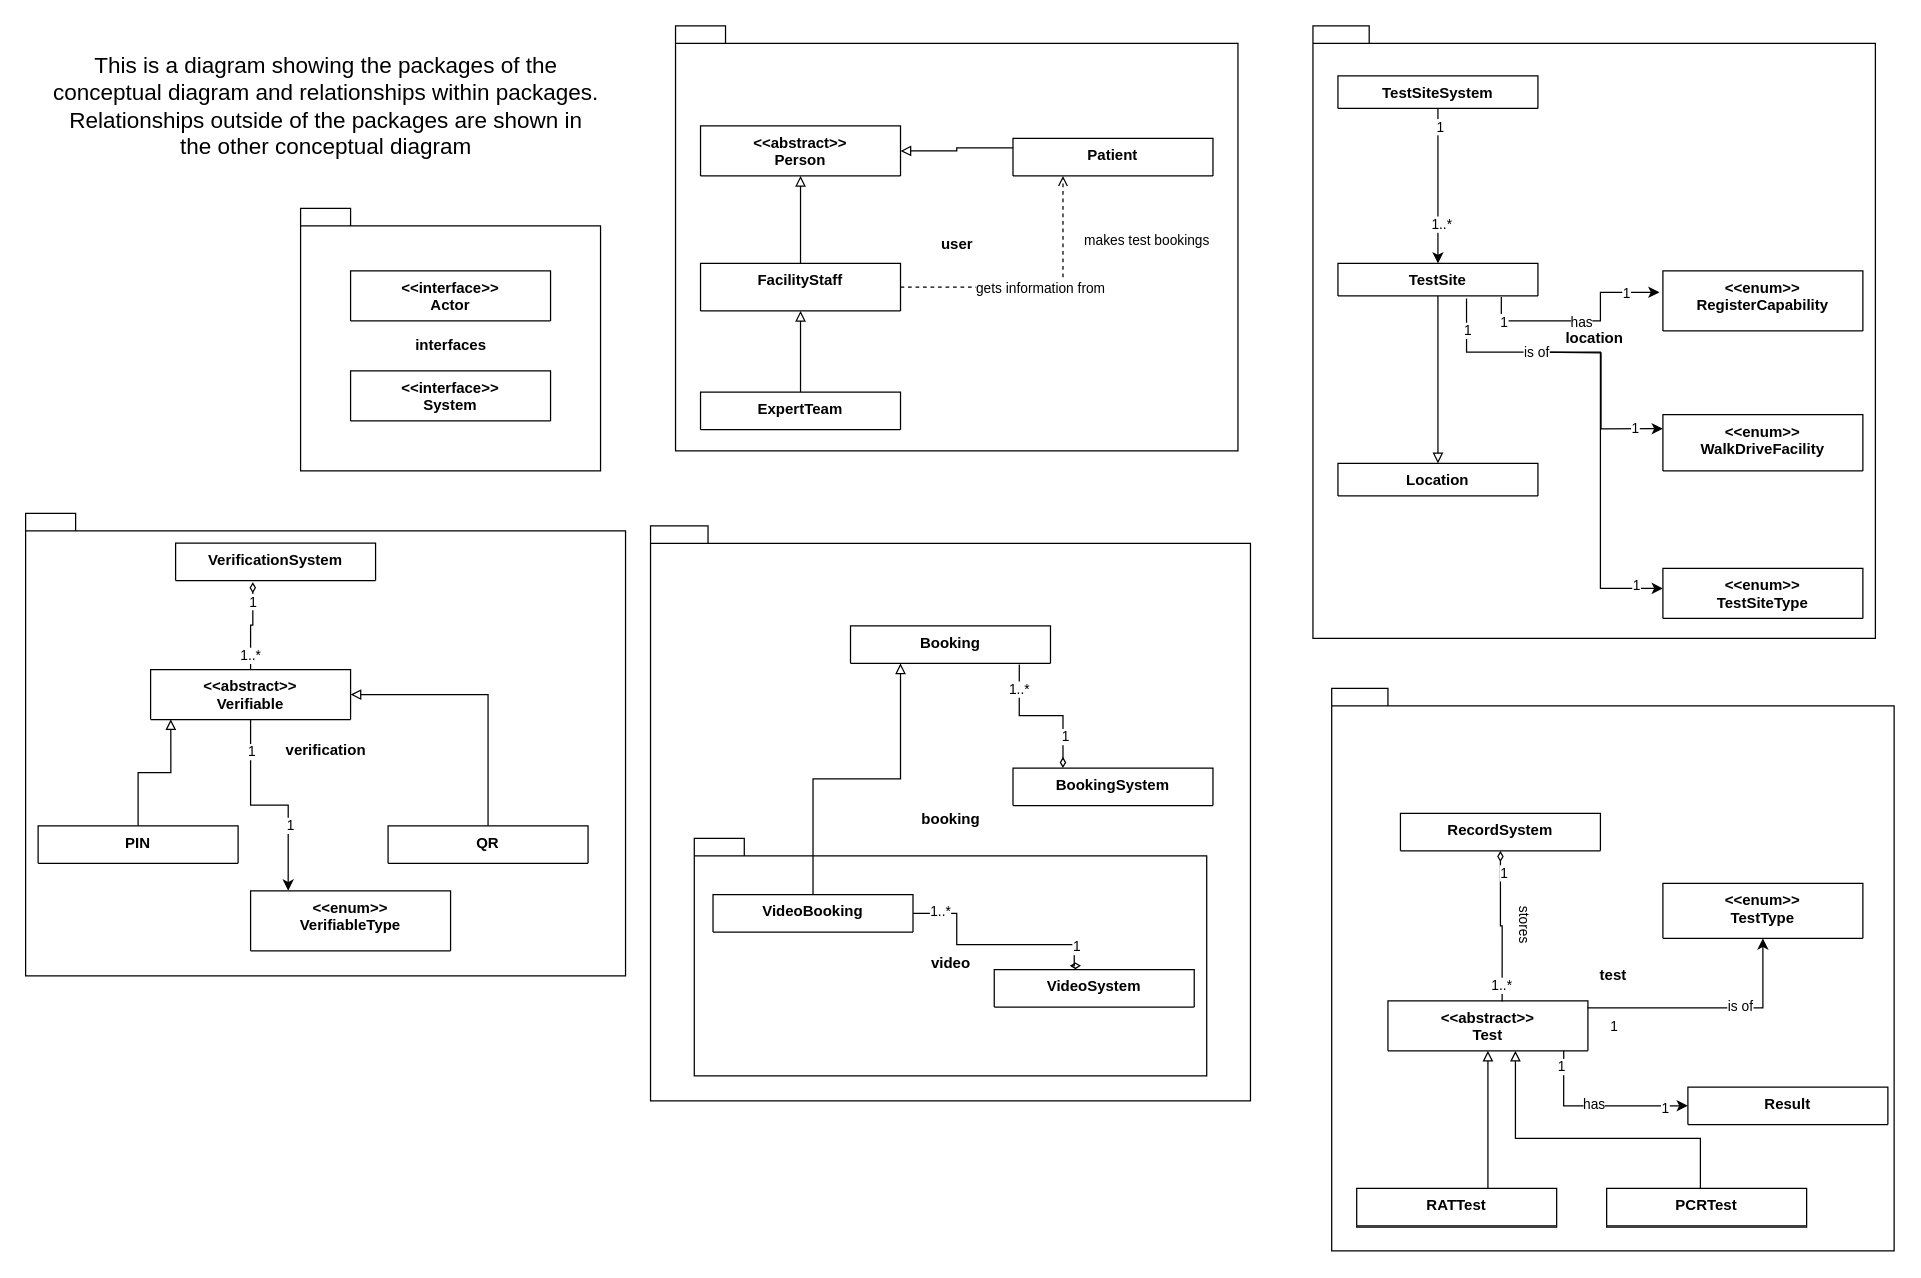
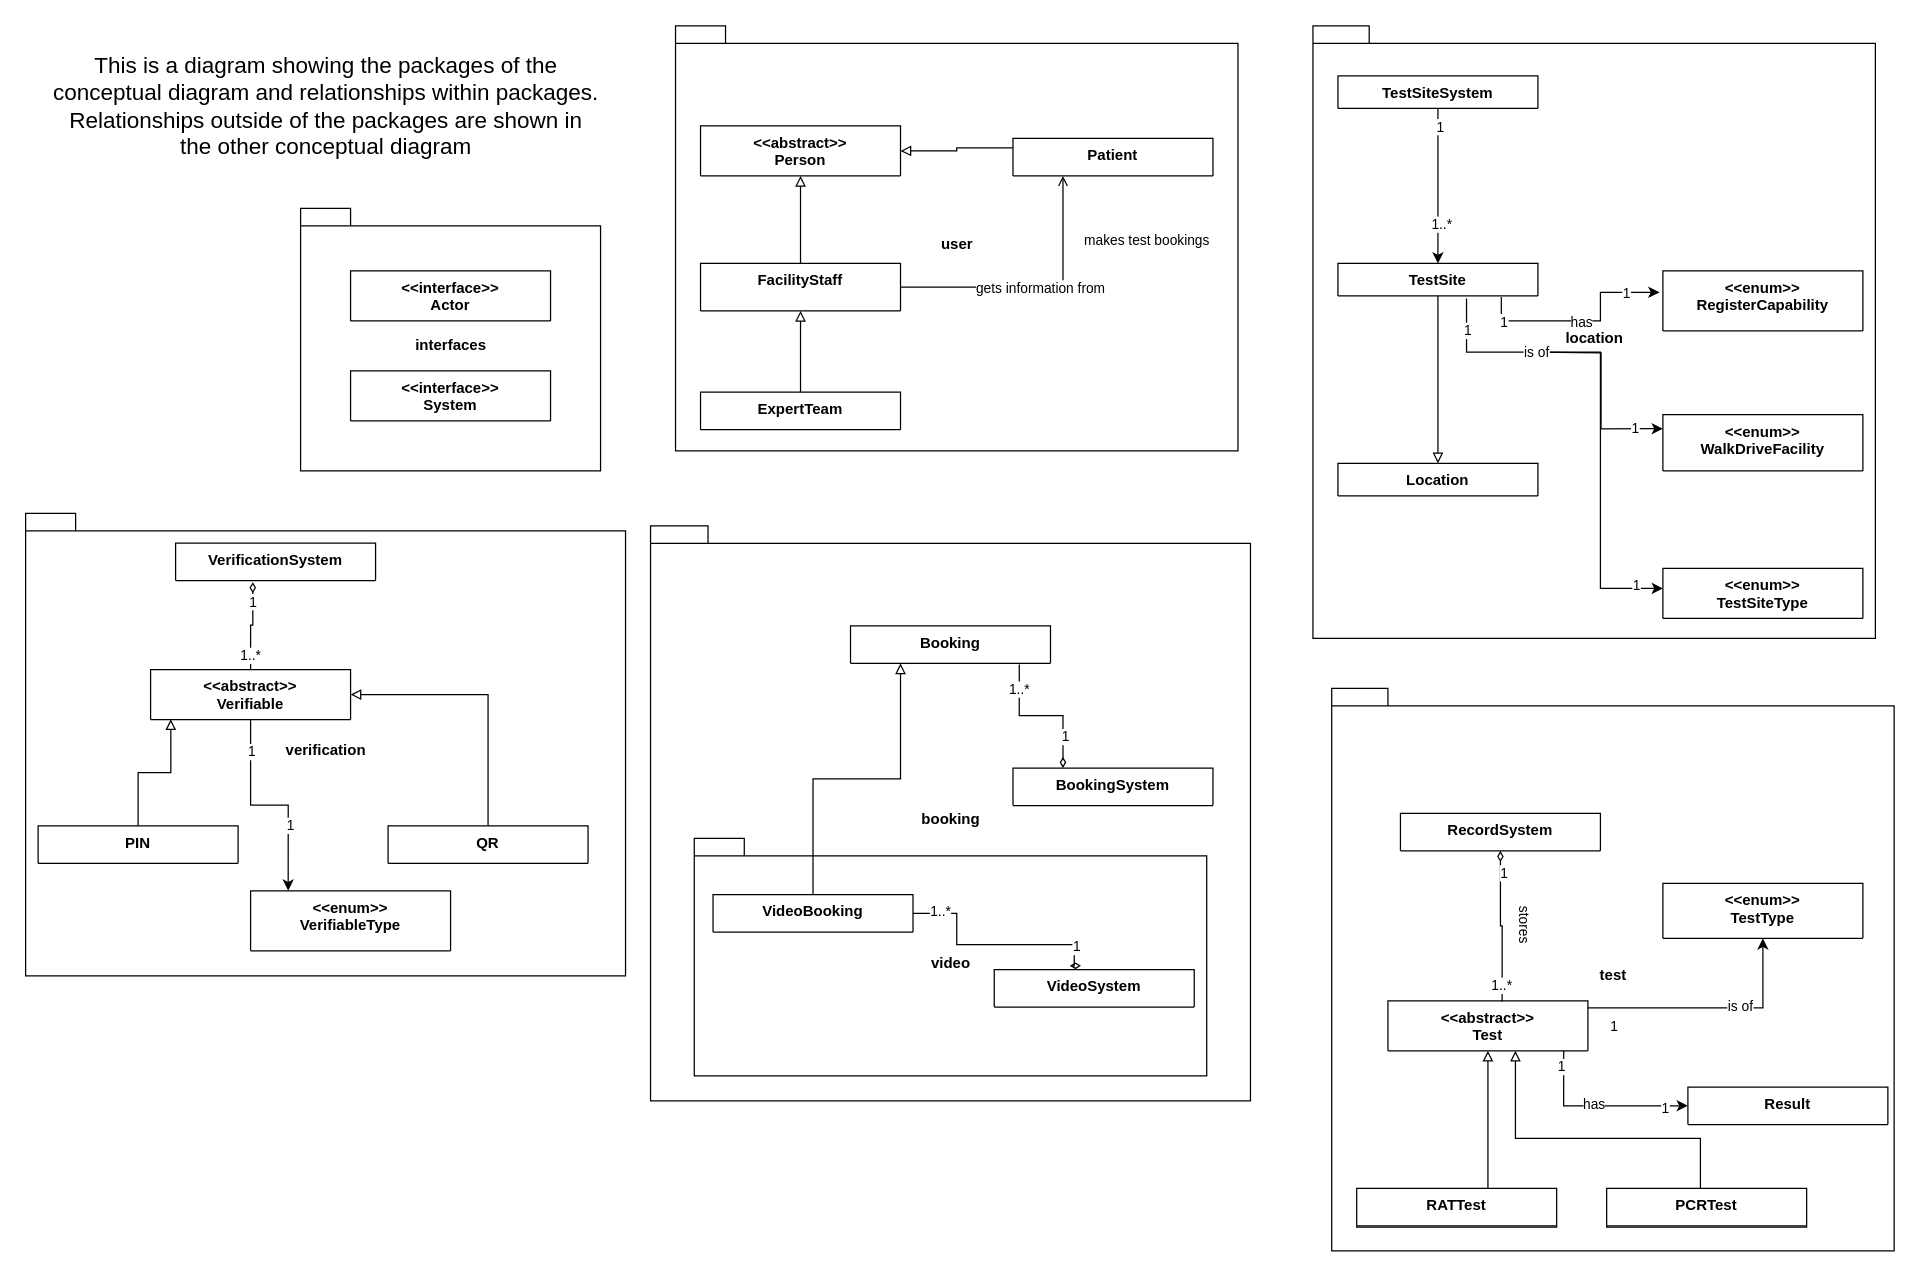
(1063, 230) -> (1063, 230)
